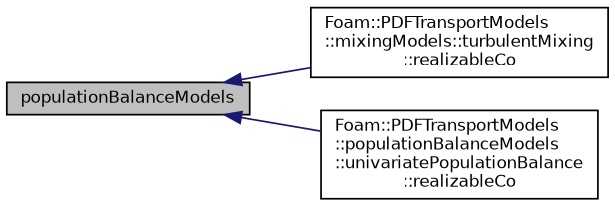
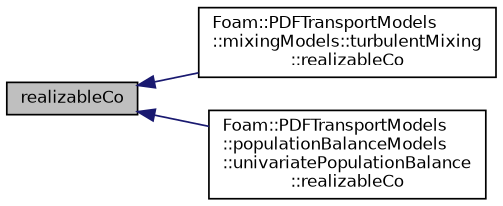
(128, 99) -> (72, 99)
